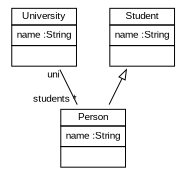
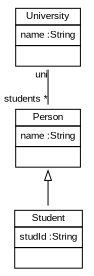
(142, 35) -> (49, 237)
(116, 92) -> (48, 193)
